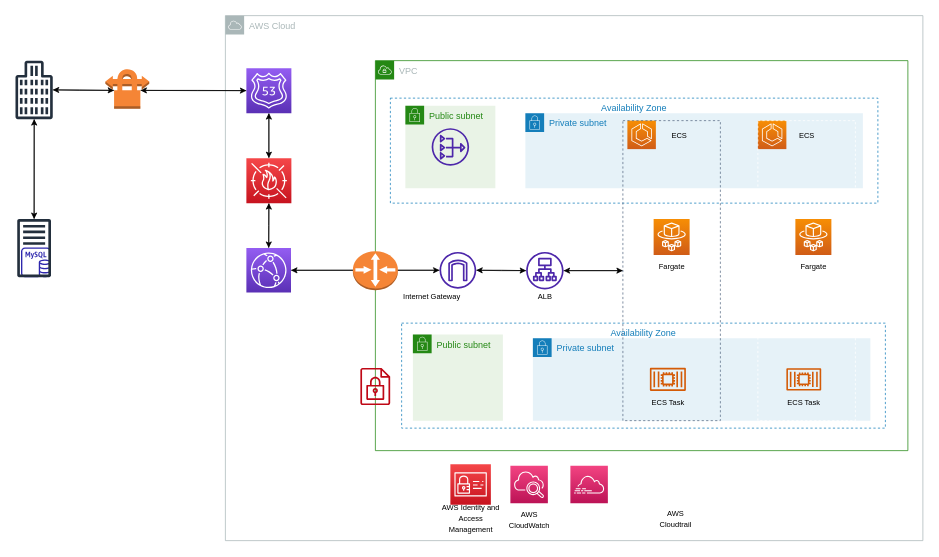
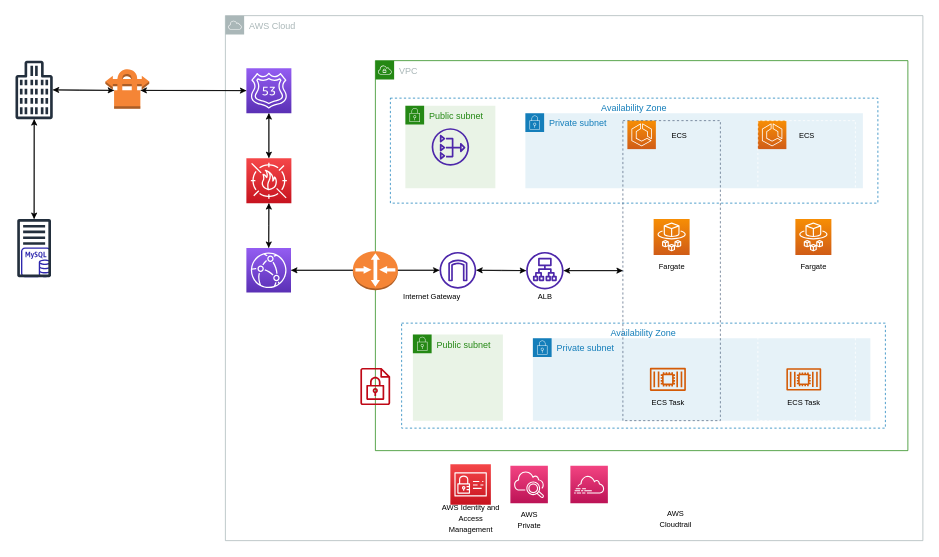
(530, 519) -> (530, 519)
